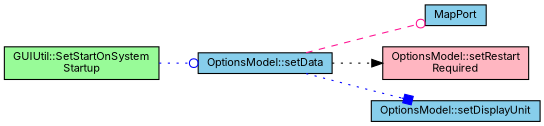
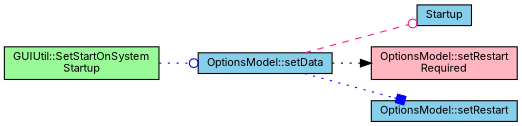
(456, 15) -> (444, 15)
(456, 111) -> (444, 111)
